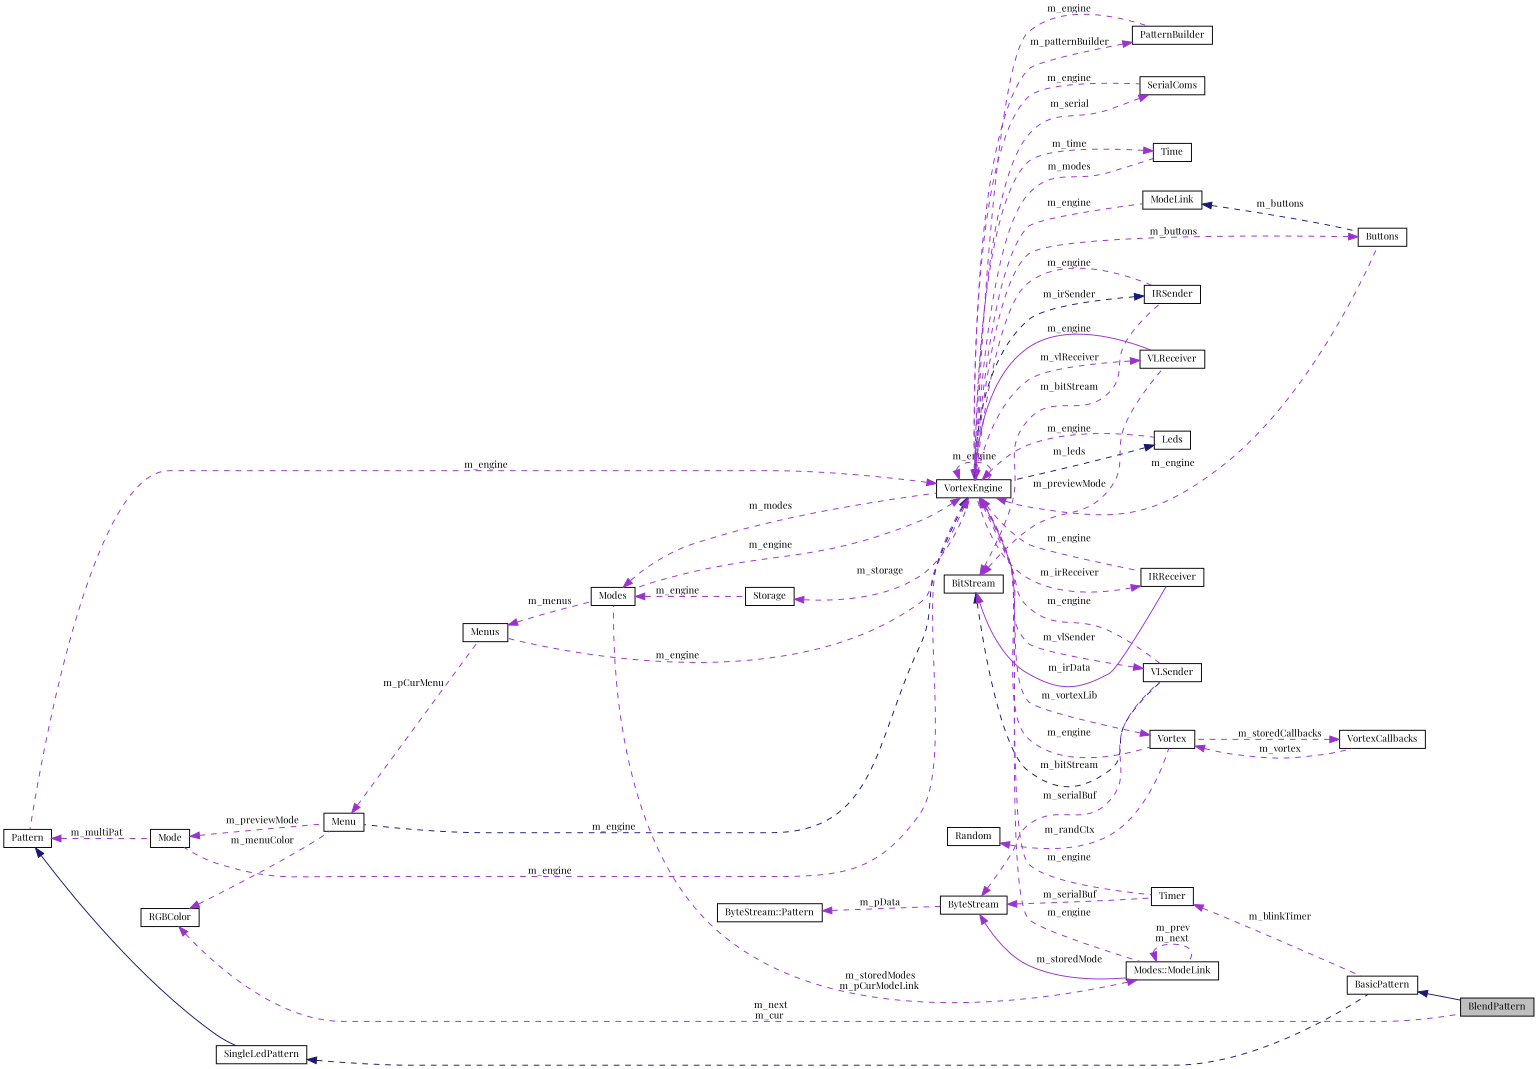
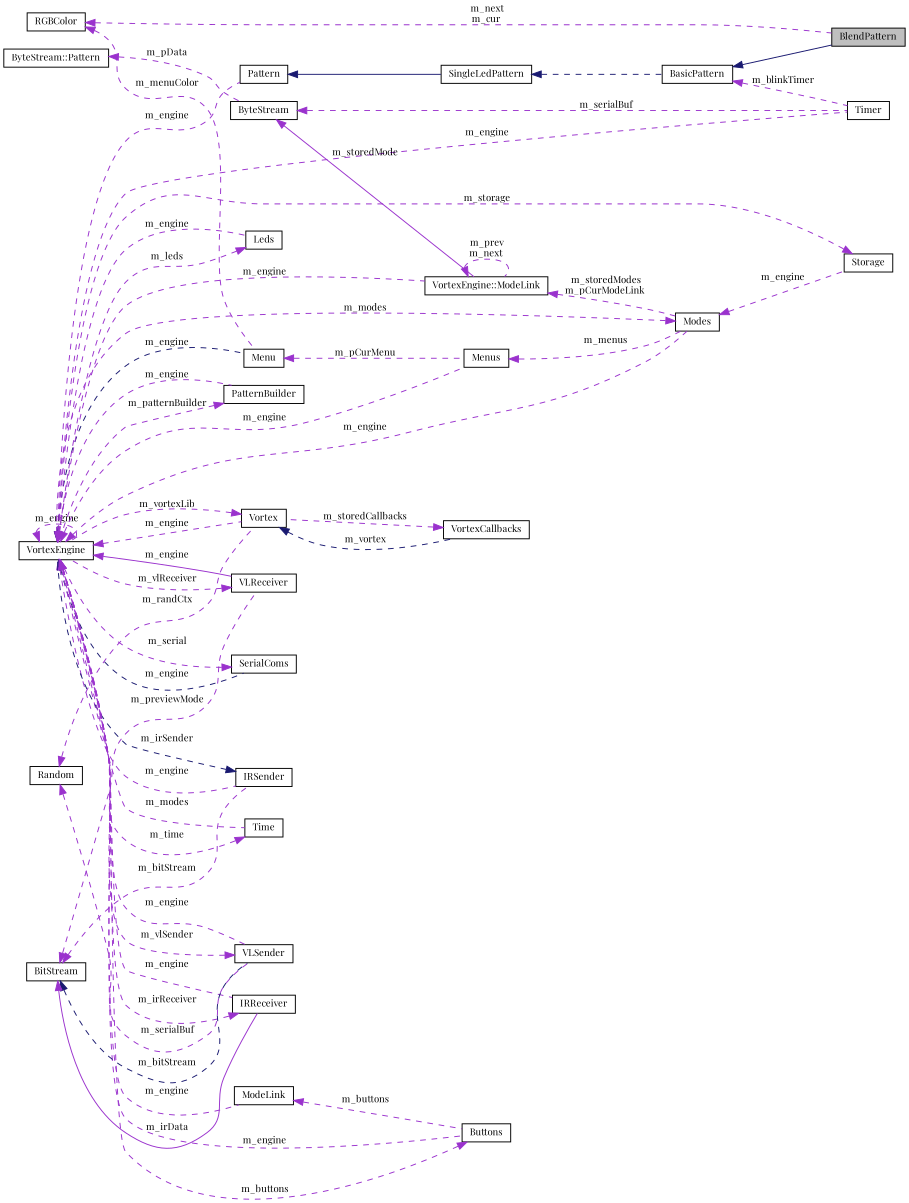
(1010, 126) -> (122, 677)
(1285, 217) -> (383, 1115)
(1078, 465) -> (100, 332)
(1278, 758) -> (369, 549)
(1099, 810) -> (122, 1031)
(170, 838) -> none
(1282, 942) -> (795, 94)
(1172, 971) -> (486, 286)
